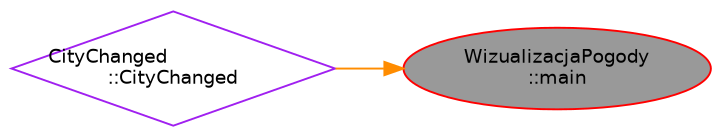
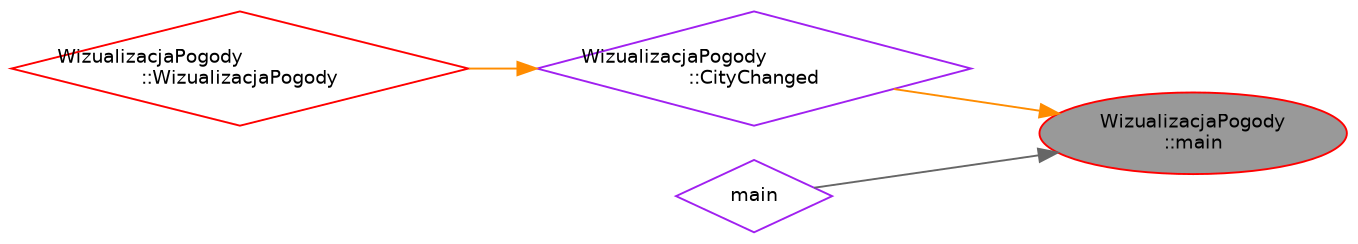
(173, 69) -> (754, 69)
none -> (240, 69)
none -> (754, 196)
